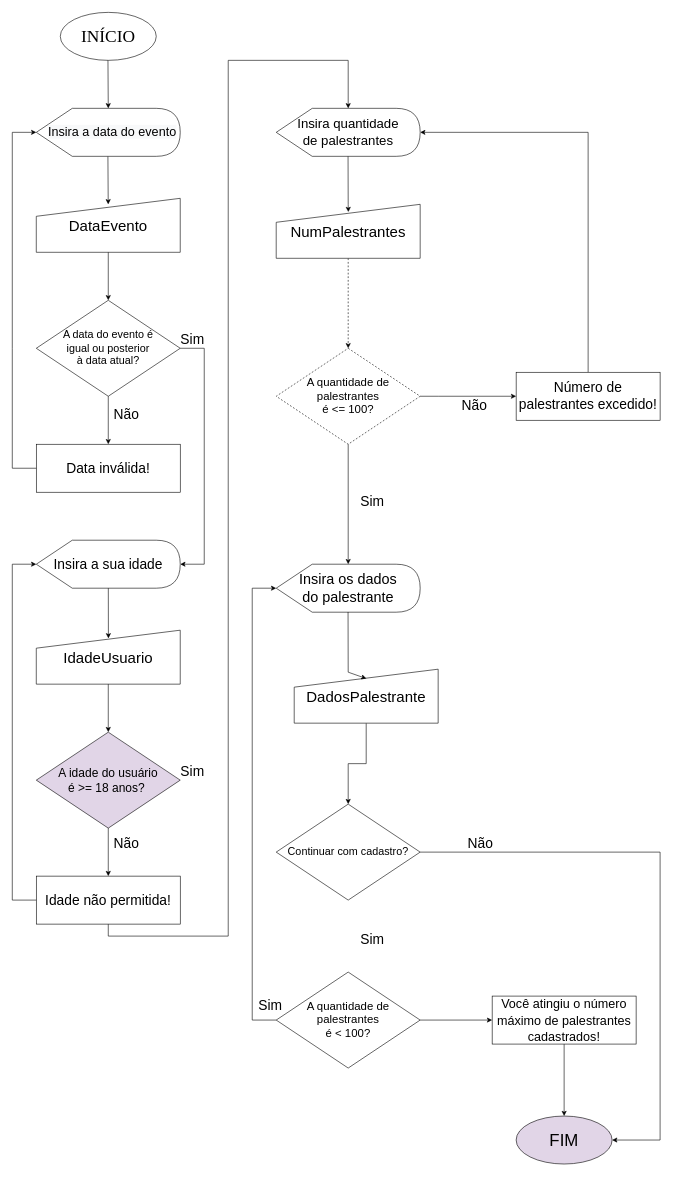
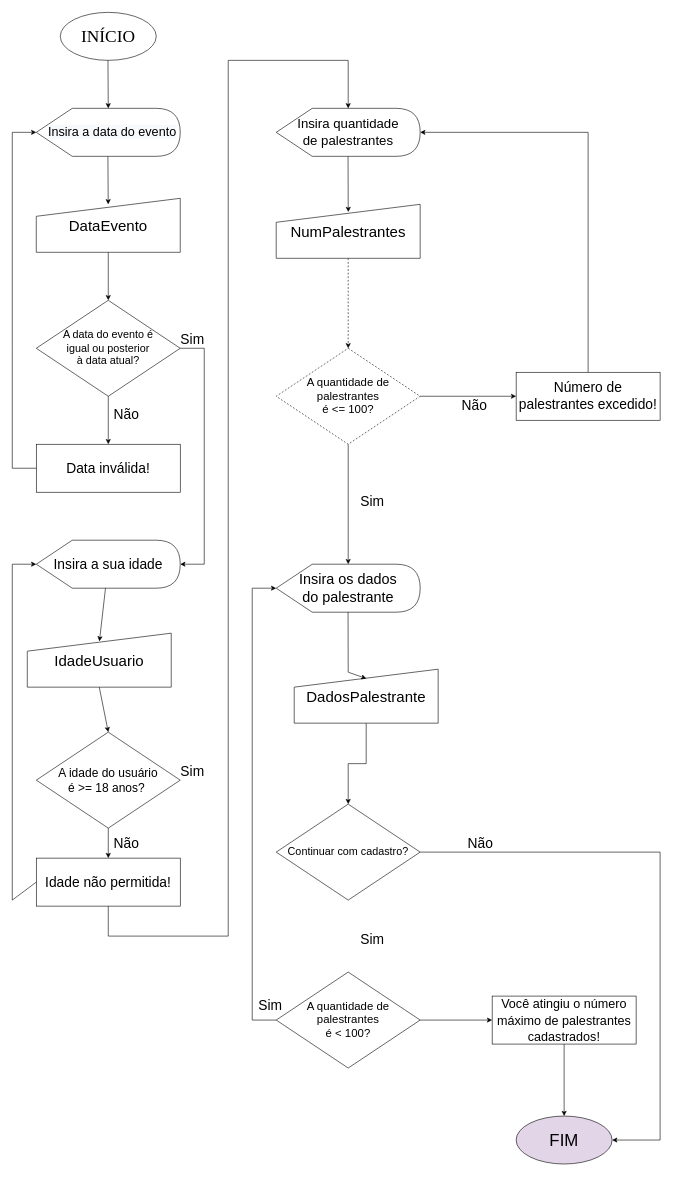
(108, 657) -> (99, 660)
(108, 780) -> (108, 780)
(108, 900) -> (108, 882)
